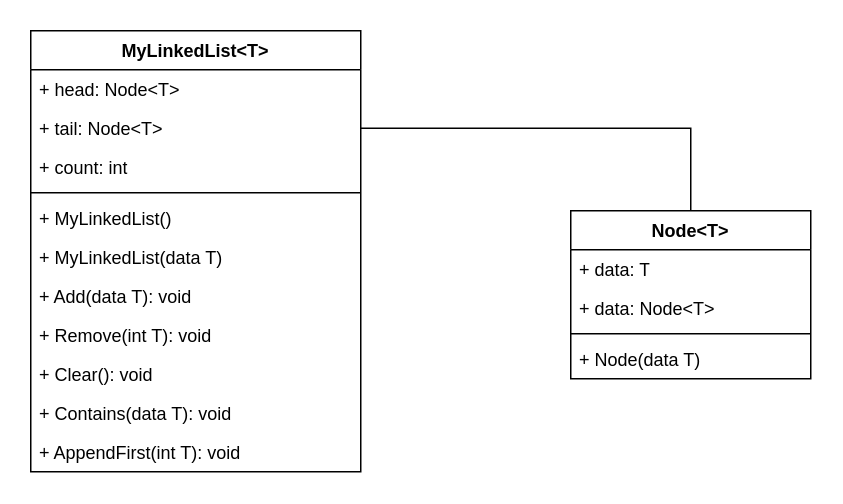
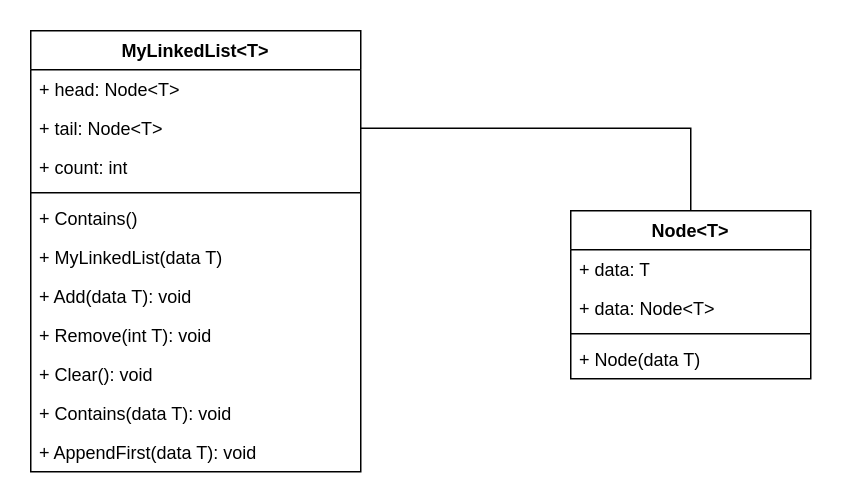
(113, 220) -> (96, 220)
(154, 454) -> (162, 454)
